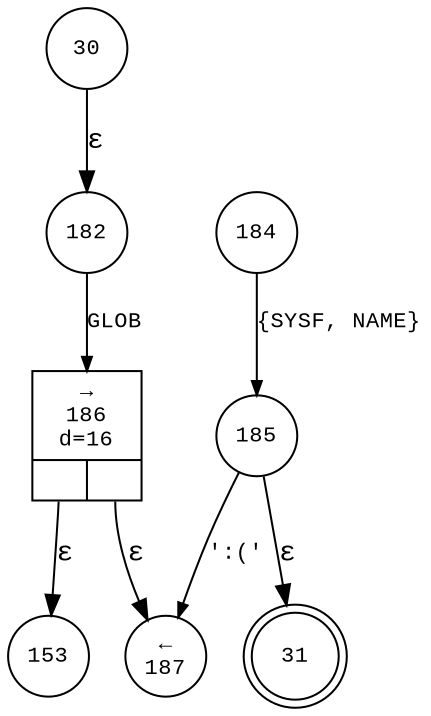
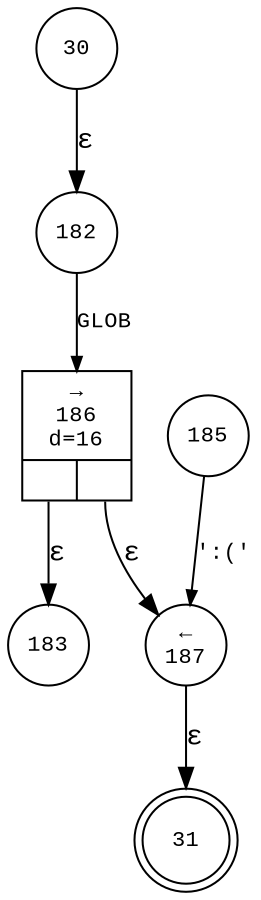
(257, 233) -> none
(273, 531) -> (186, 727)
(49, 656) -> (49, 645)
